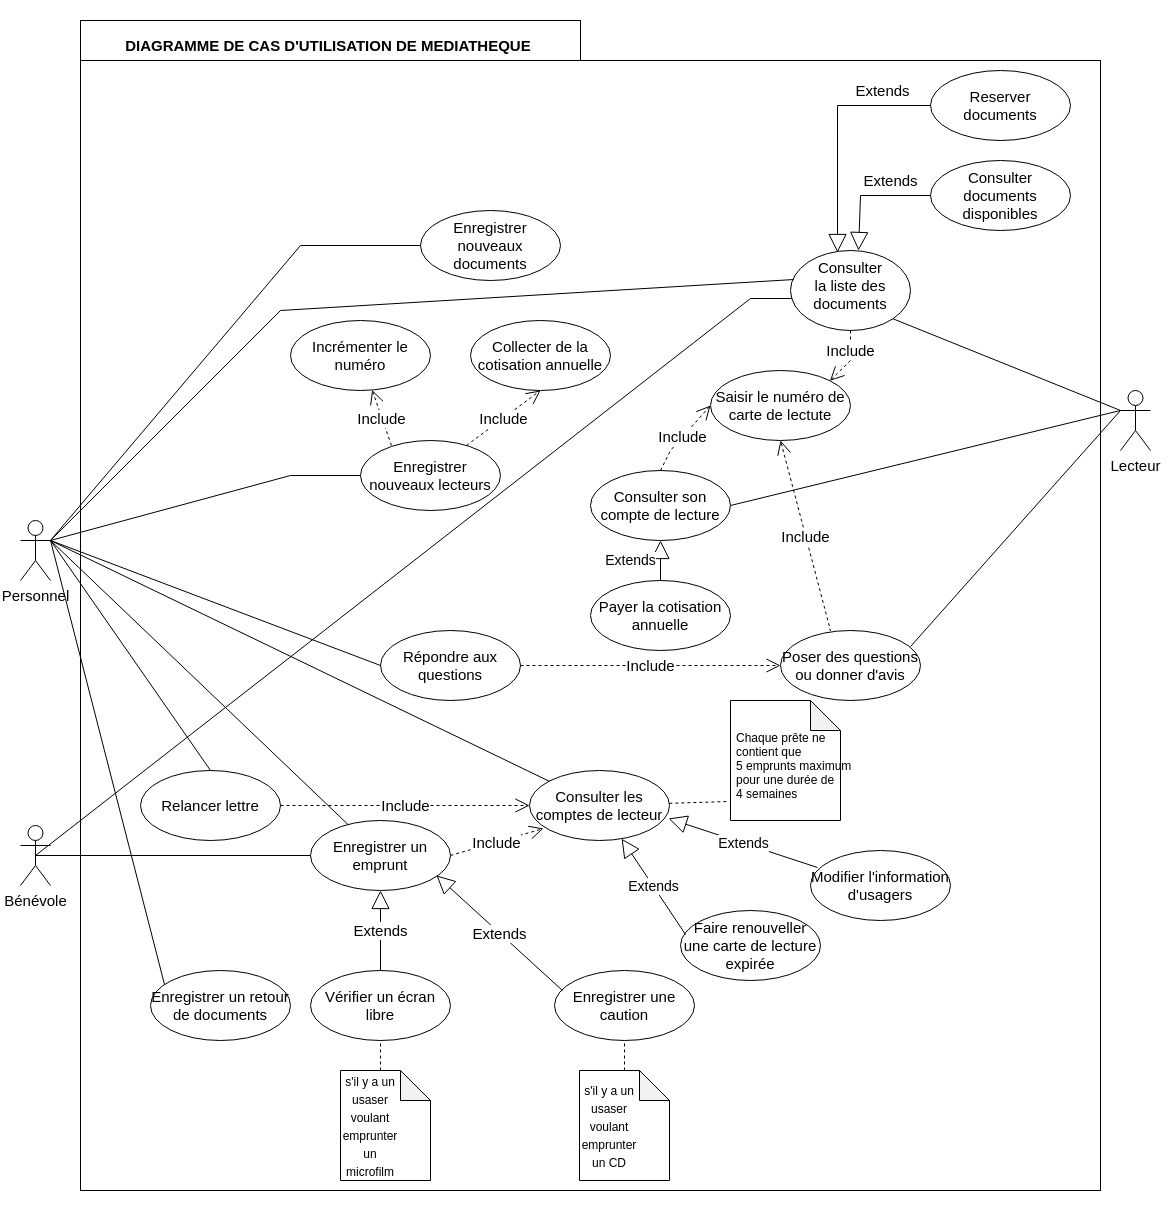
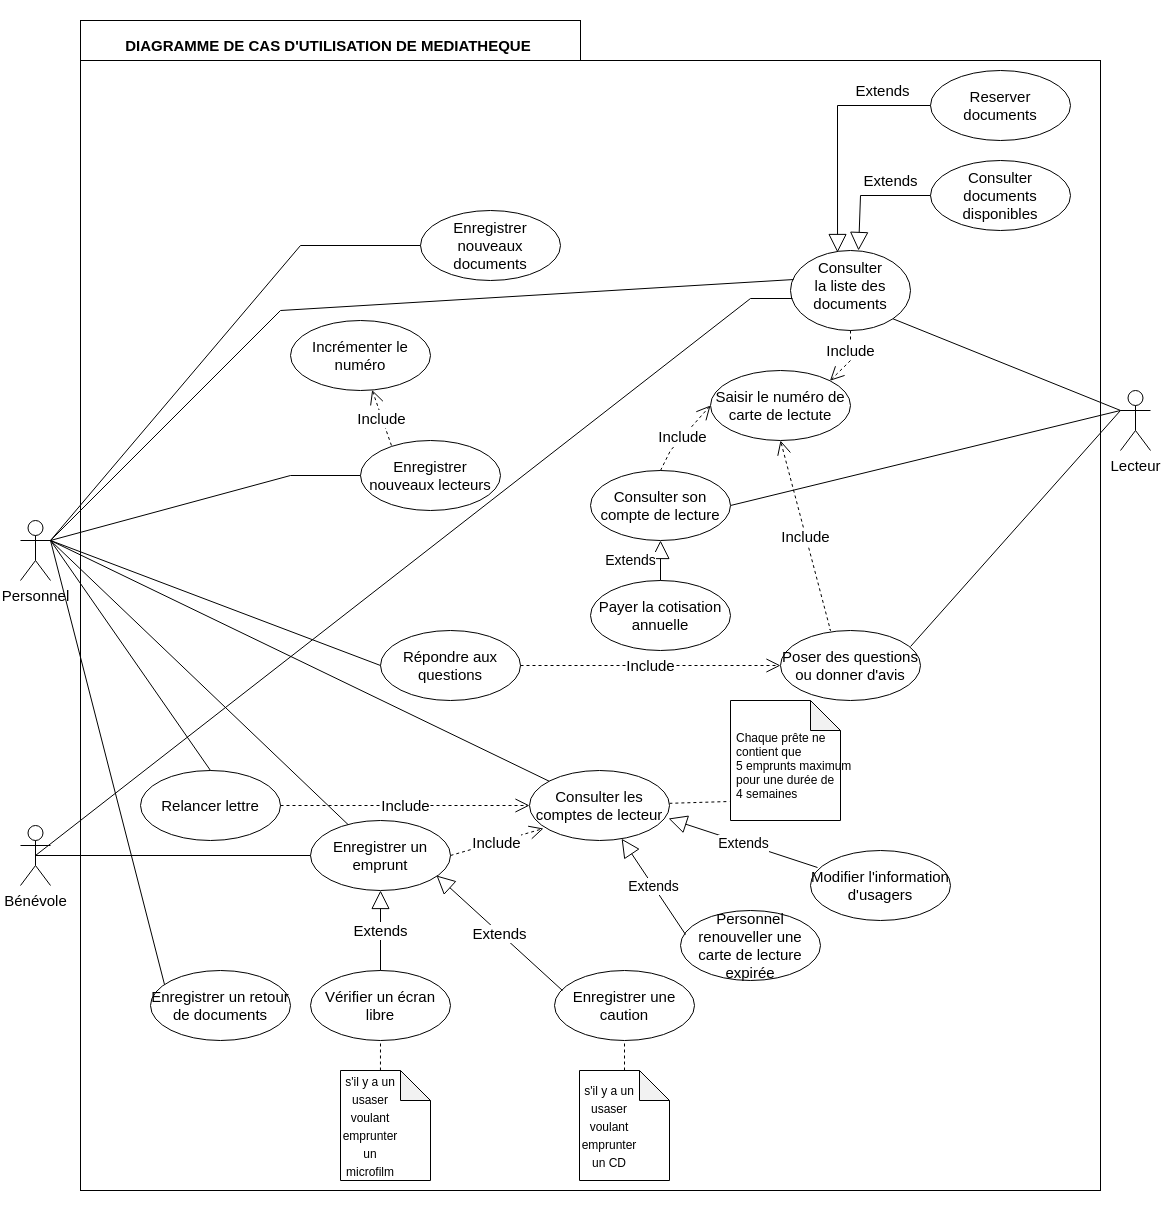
(541, 356) -> none
(502, 419) -> none
(751, 946) -> (751, 946)
